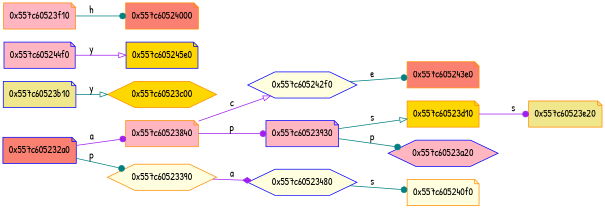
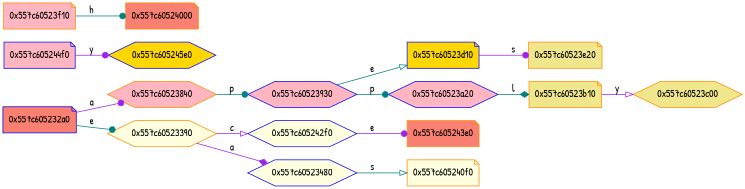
(97, 55) -> (89, 55)
(162, 55) -> (162, 55)
(375, 80) -> (379, 134)
(40, 94) -> (565, 94)
(88, 94) -> (614, 94)
(162, 94) -> (688, 94)
none -> (509, 94)
(231, 110) -> (228, 134)
(443, 114) -> (443, 55)
(372, 118) -> (372, 69)
(162, 134) -> (162, 94)
(229, 134) -> (229, 94)
(302, 134) -> (302, 94)
(92, 156) -> (92, 122)
(375, 188) -> (378, 173)
